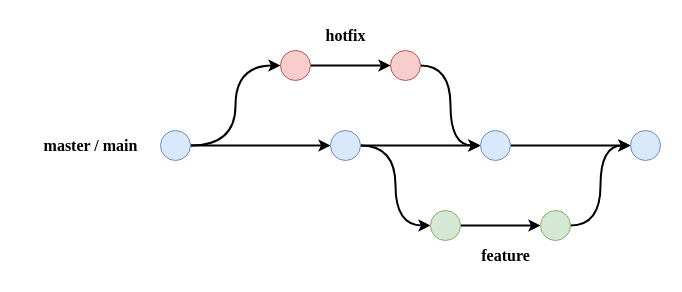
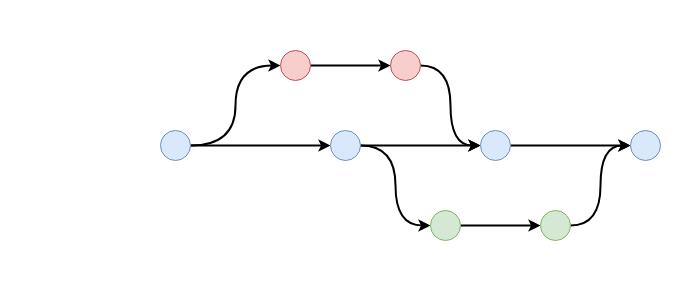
(346, 36) -> none
(91, 146) -> none
(505, 256) -> none
